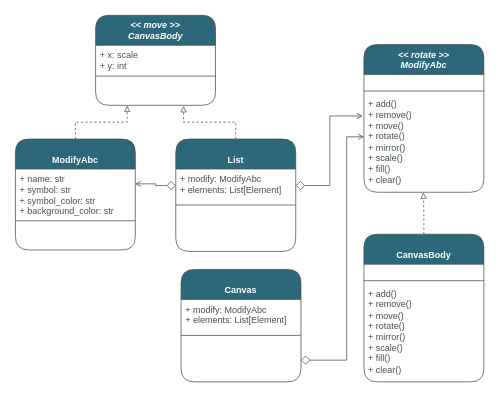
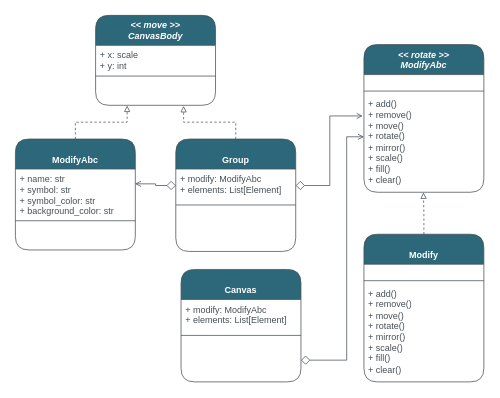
(236, 150) -> (236, 150)
(424, 245) -> (424, 245)
